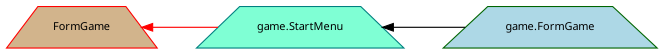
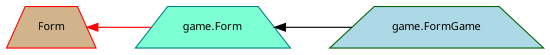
(82, 27) -> (51, 27)
(300, 27) -> (213, 27)
